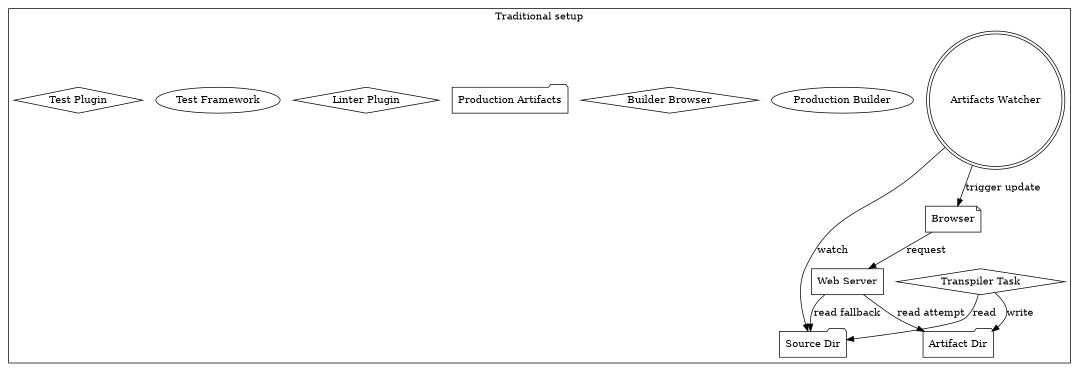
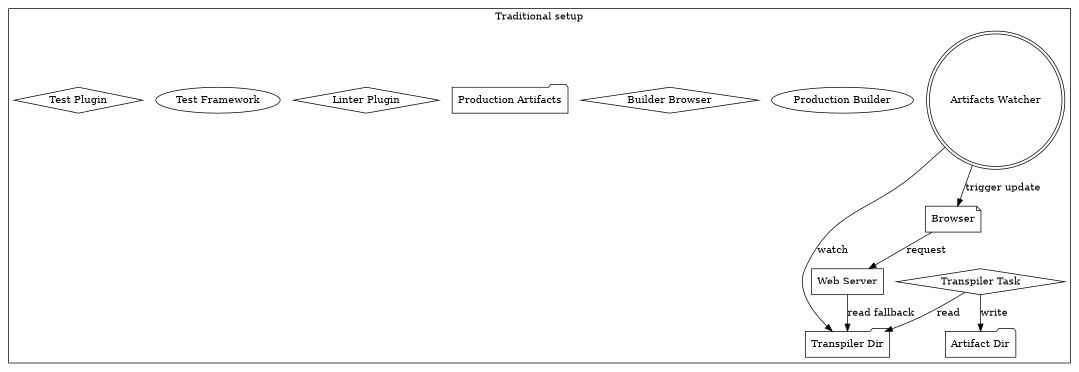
(889, 314) -> none
(813, 344) -> (848, 344)
